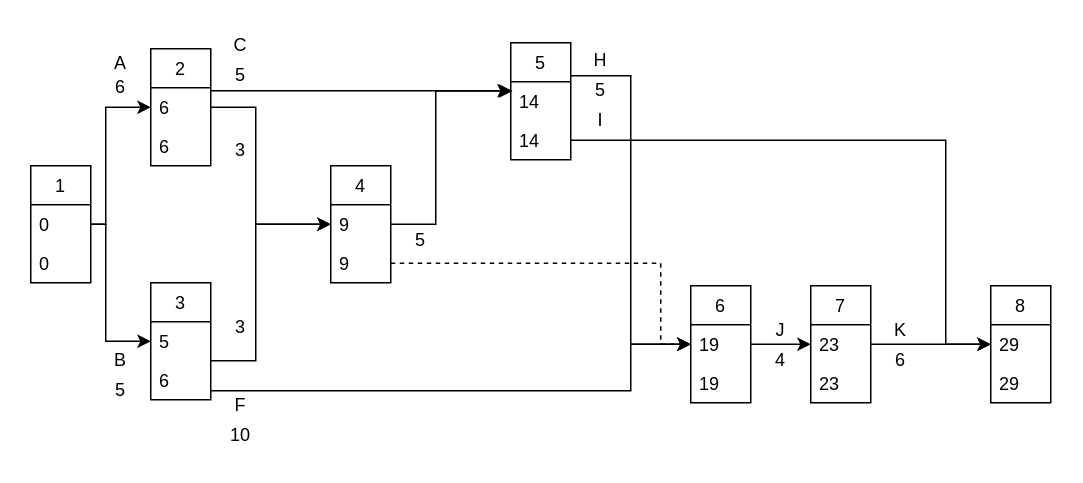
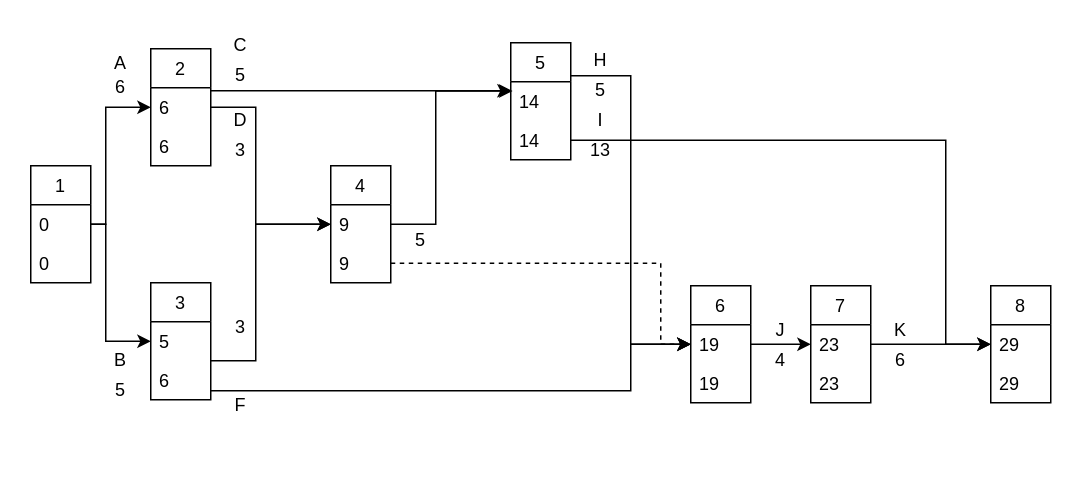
none -> (241, 121)
none -> (601, 151)
(241, 436) -> none
